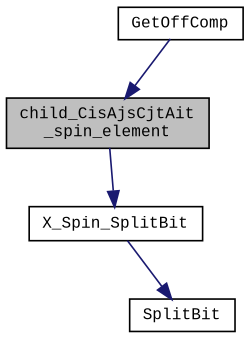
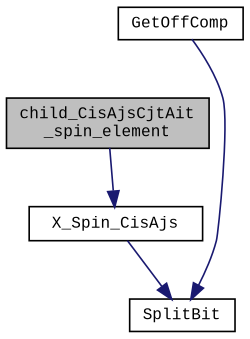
(153, 62) -> (224, 160)
(116, 224) -> (116, 224)
